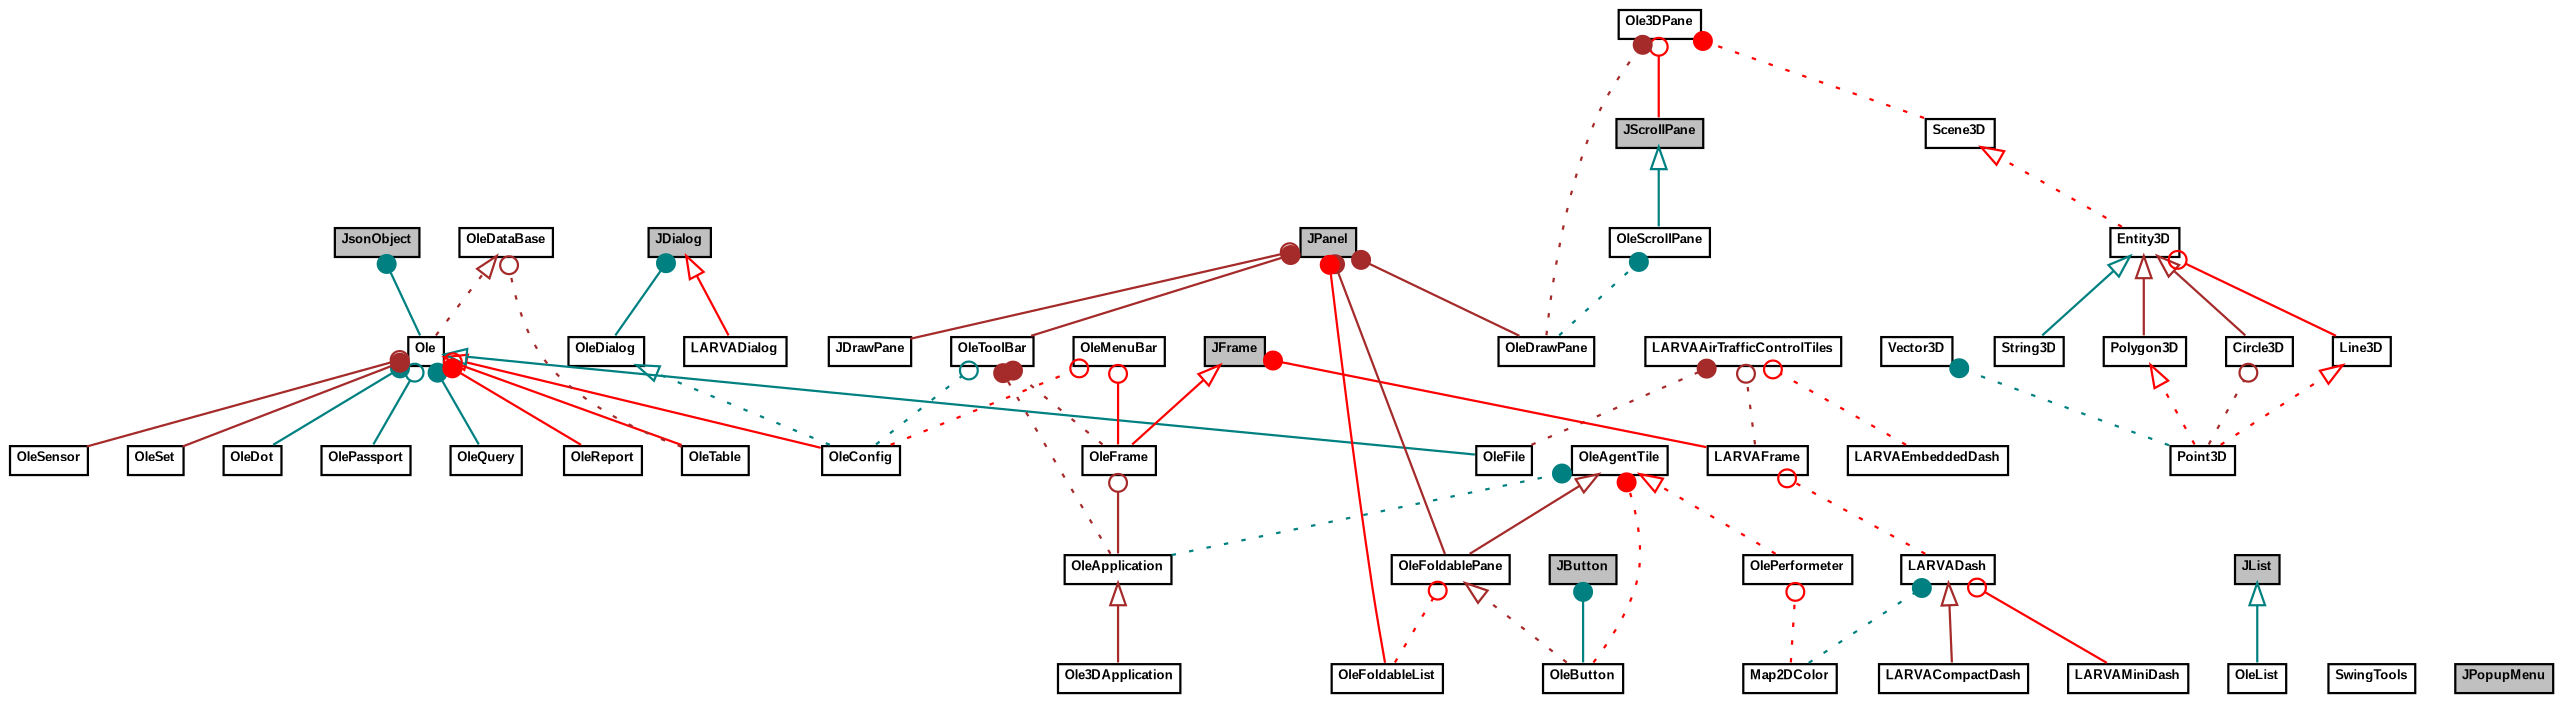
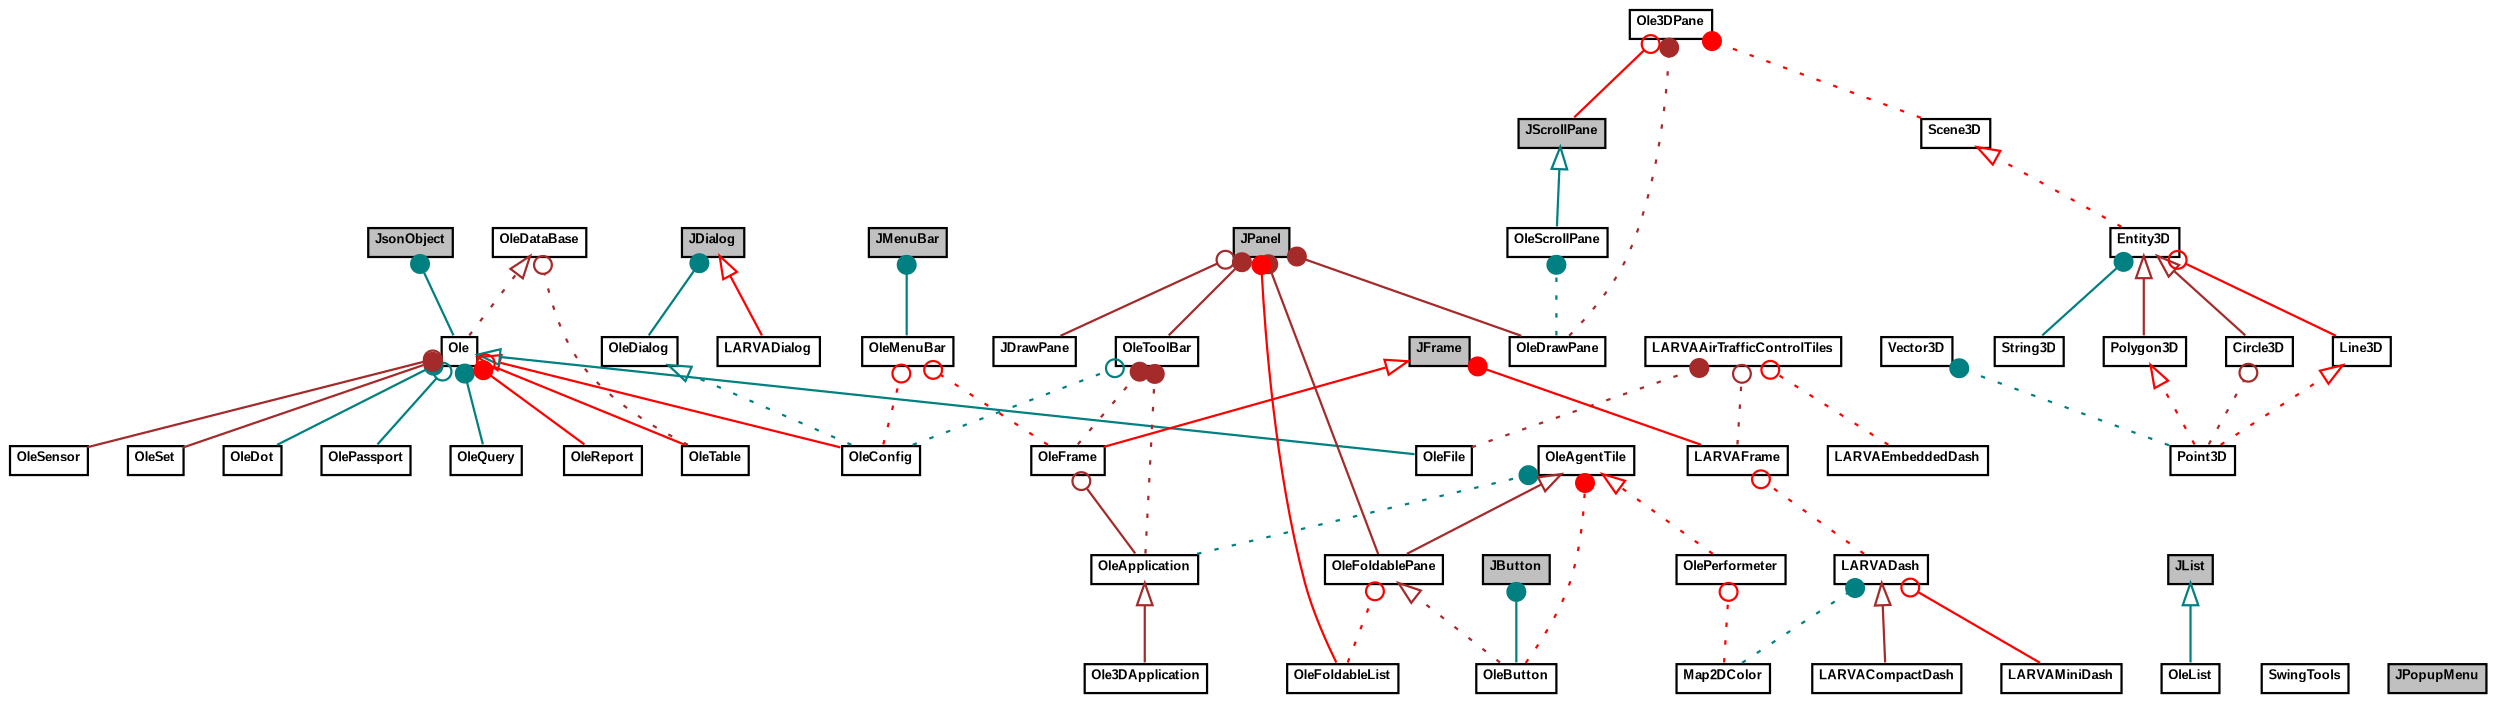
none -> (907, 241)
(2078, 303) -> (2079, 302)
(1118, 406) -> (1019, 426)
